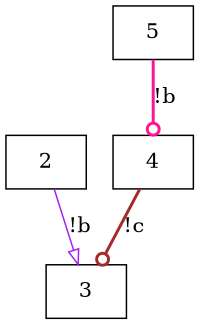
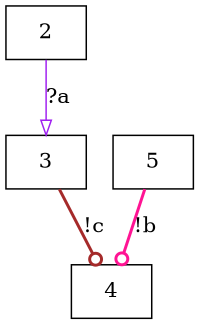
(123, 221) -> (76, 221)
(80, 227) -> (58, 97)
